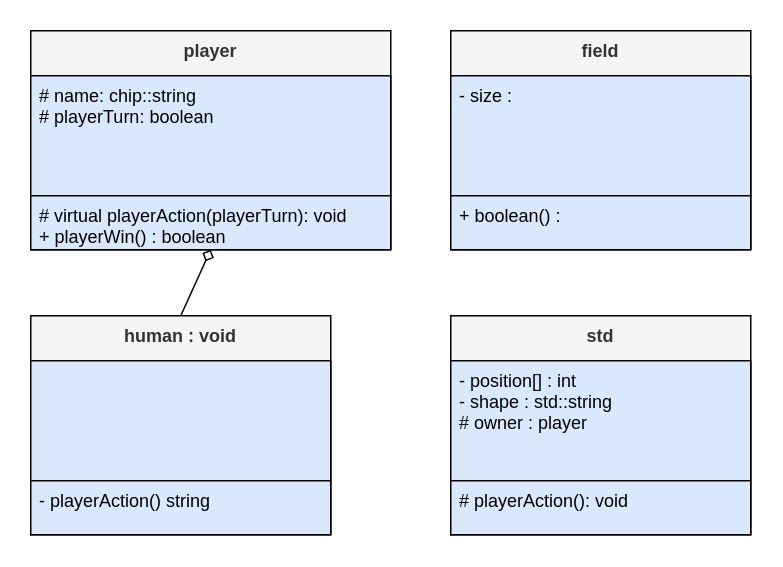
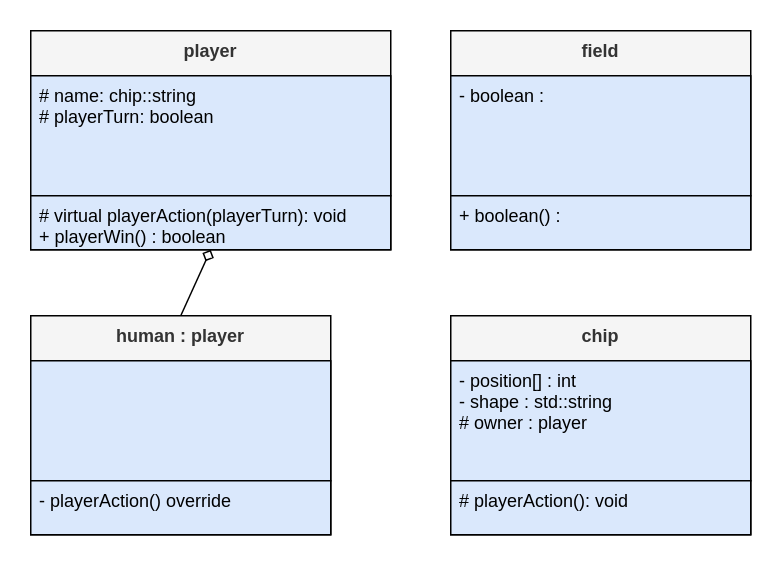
(490, 96) -> (505, 96)
(180, 336) -> (180, 336)
(600, 336) -> (600, 336)
(143, 501) -> (153, 501)
